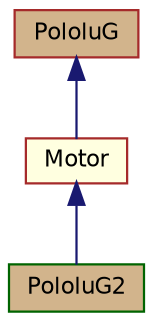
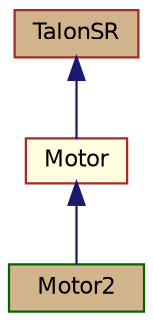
(76, 34) -> (76, 34)
(76, 288) -> (76, 288)
